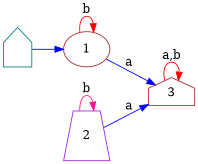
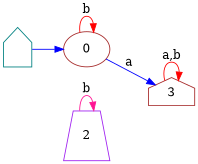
(87, 49) -> (87, 49)
(122, 118) -> none
